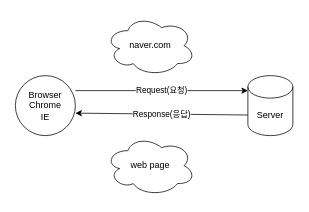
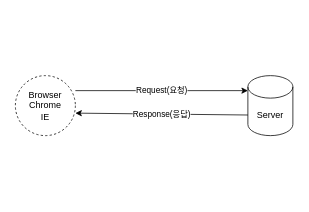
(150, 45) -> none
(45, 105) -> (45, 105)
(150, 165) -> none
